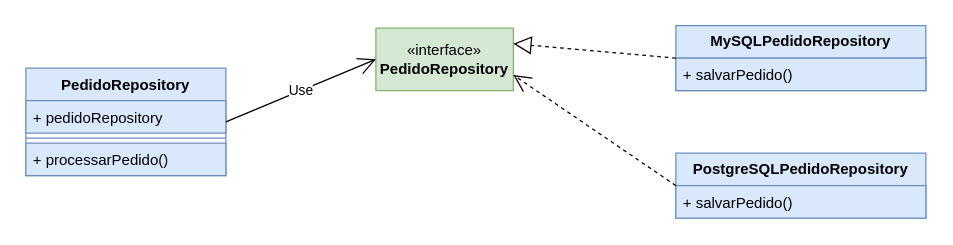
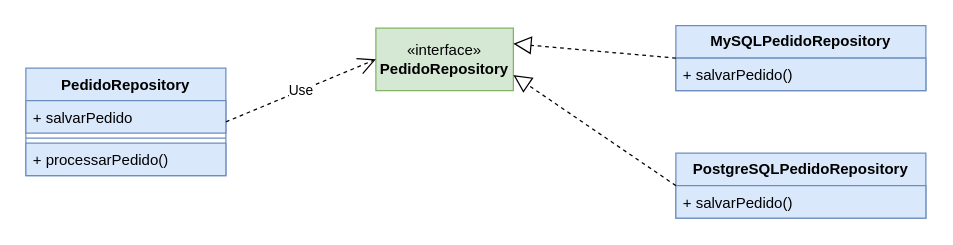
(523, 82) -> (529, 85)
(257, 109) -> (257, 109)
(103, 118) -> (86, 118)
